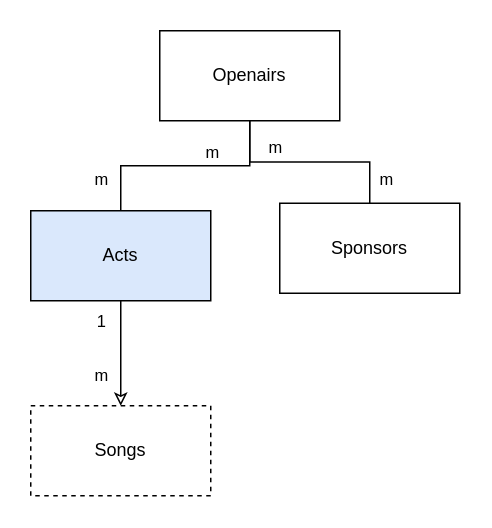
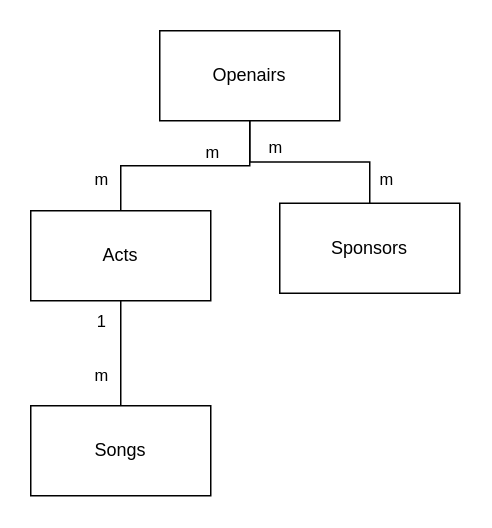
(121, 256) -> (121, 256)
(121, 394) -> (121, 399)
(121, 451) -> (121, 451)
